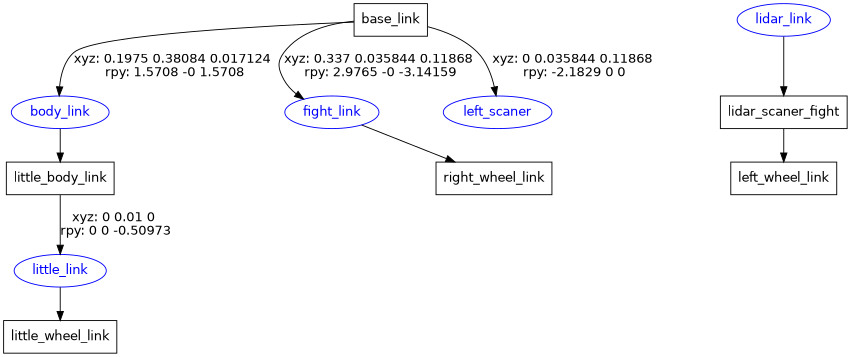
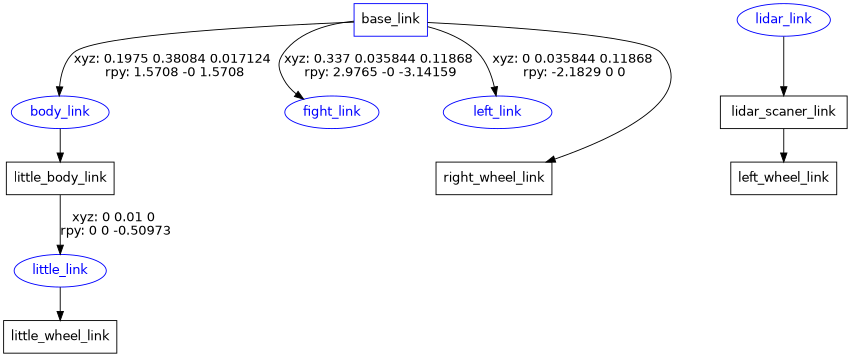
(391, 20) -> (391, 20)
(498, 112) -> (498, 112)
(784, 112) -> (784, 112)
(404, 142) -> (632, 42)
